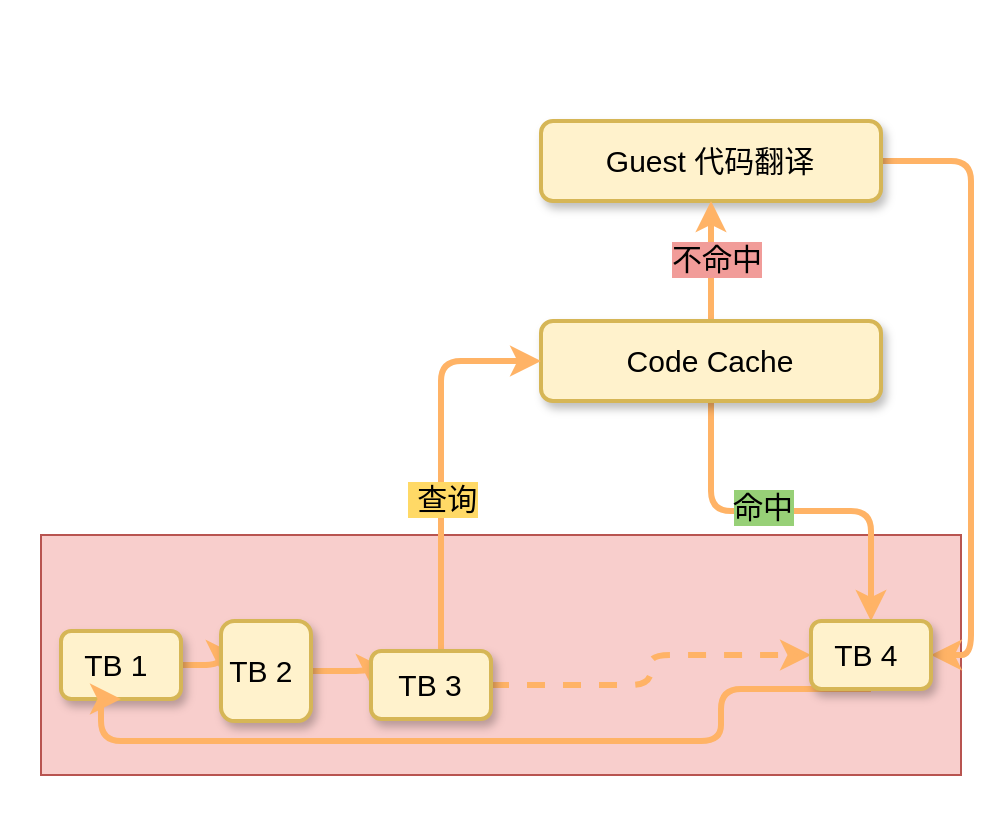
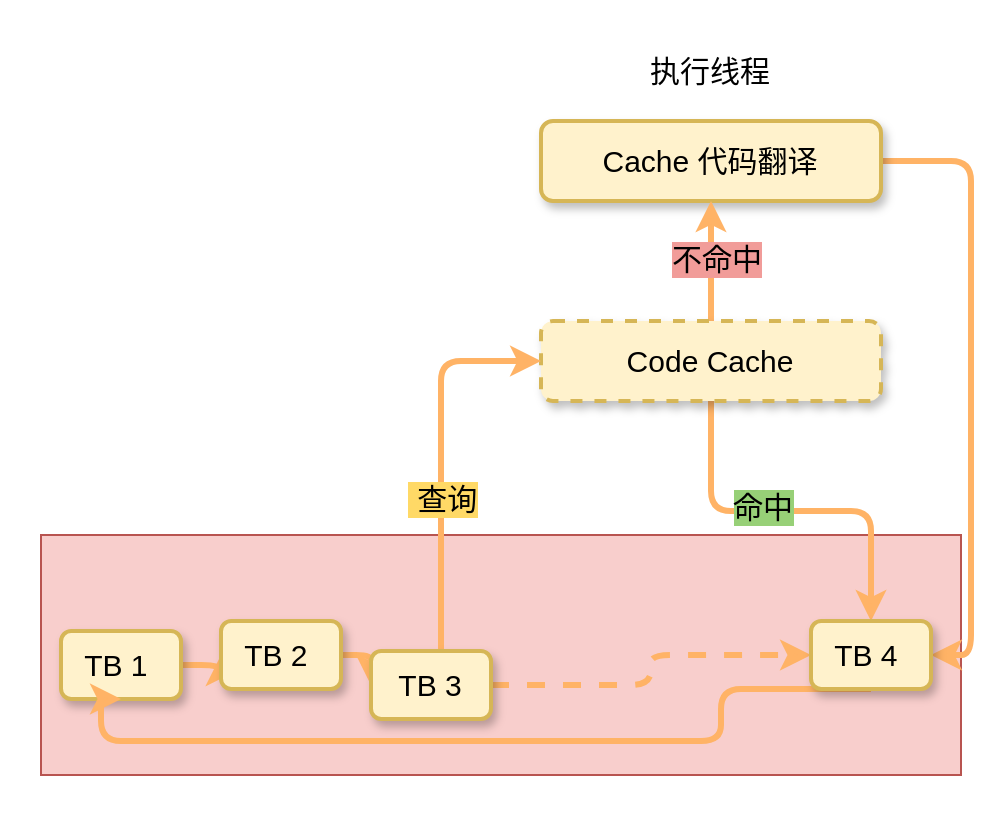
none -> (711, 71)
(711, 161) -> (711, 161)
(711, 361) -> (711, 361)
(266, 671) -> (281, 655)
